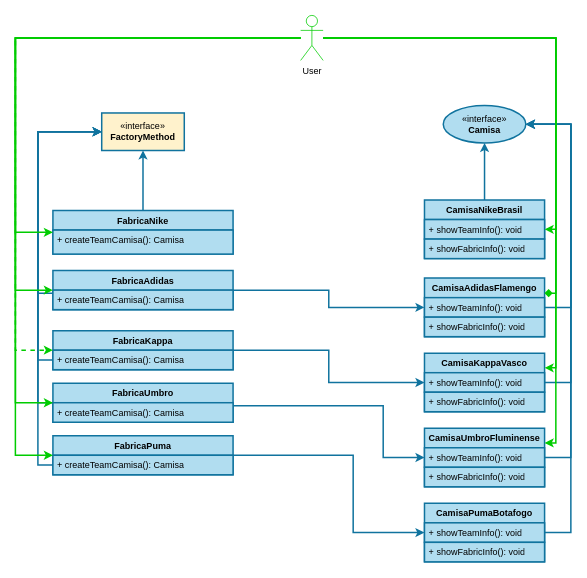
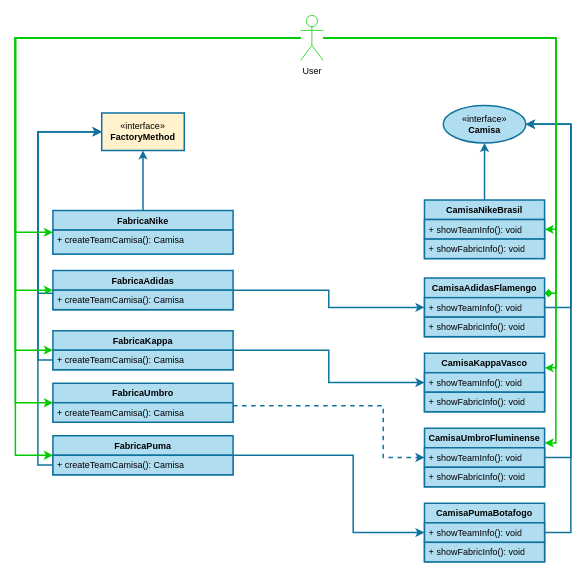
(31, 350) -> (31, 350)
(557, 382) -> none
(49, 402) -> none
(351, 405) -> (351, 405)
